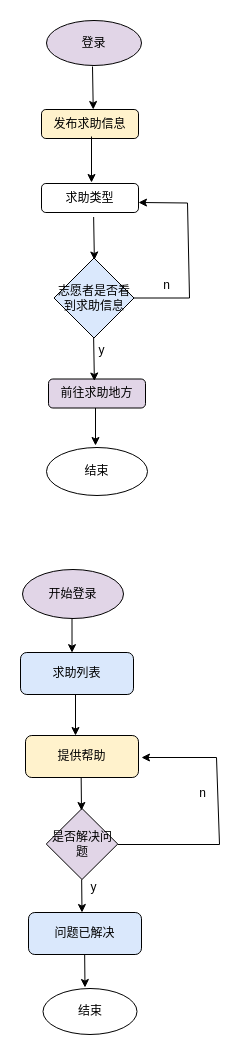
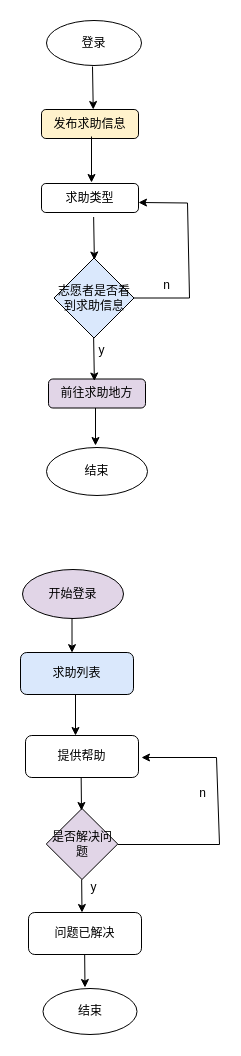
(94, 43) -> (94, 43)
(82, 757) -> (82, 757)
(85, 934) -> (85, 934)
